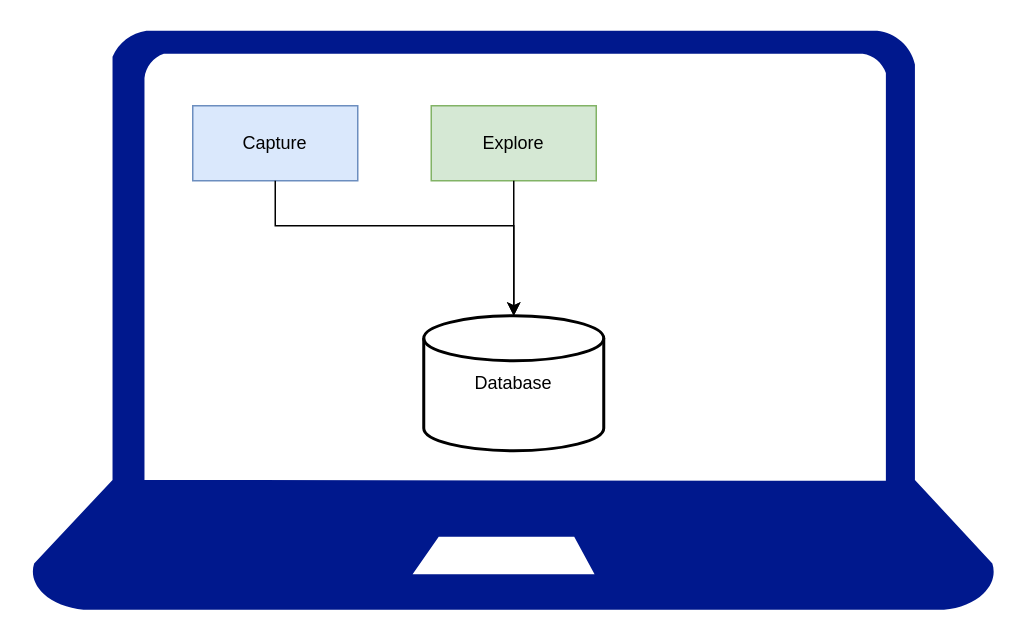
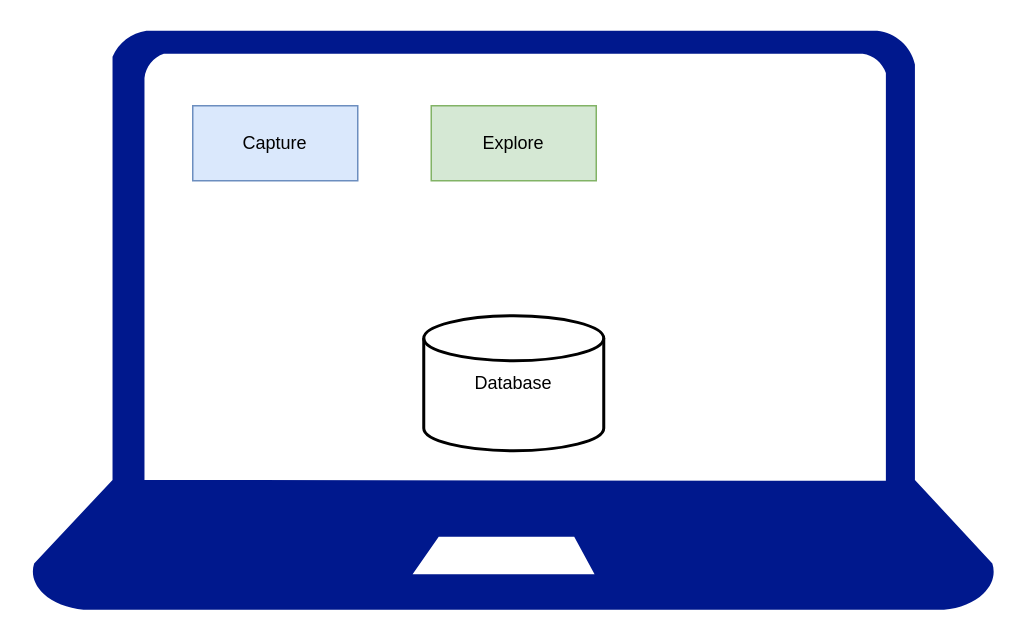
(514, 202) -> none
(370, 226) -> none
